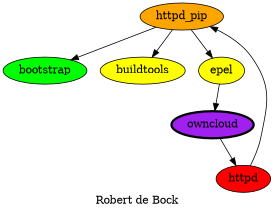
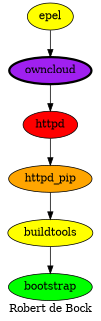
(200, 41) -> none
(117, 42) -> (50, 256)
